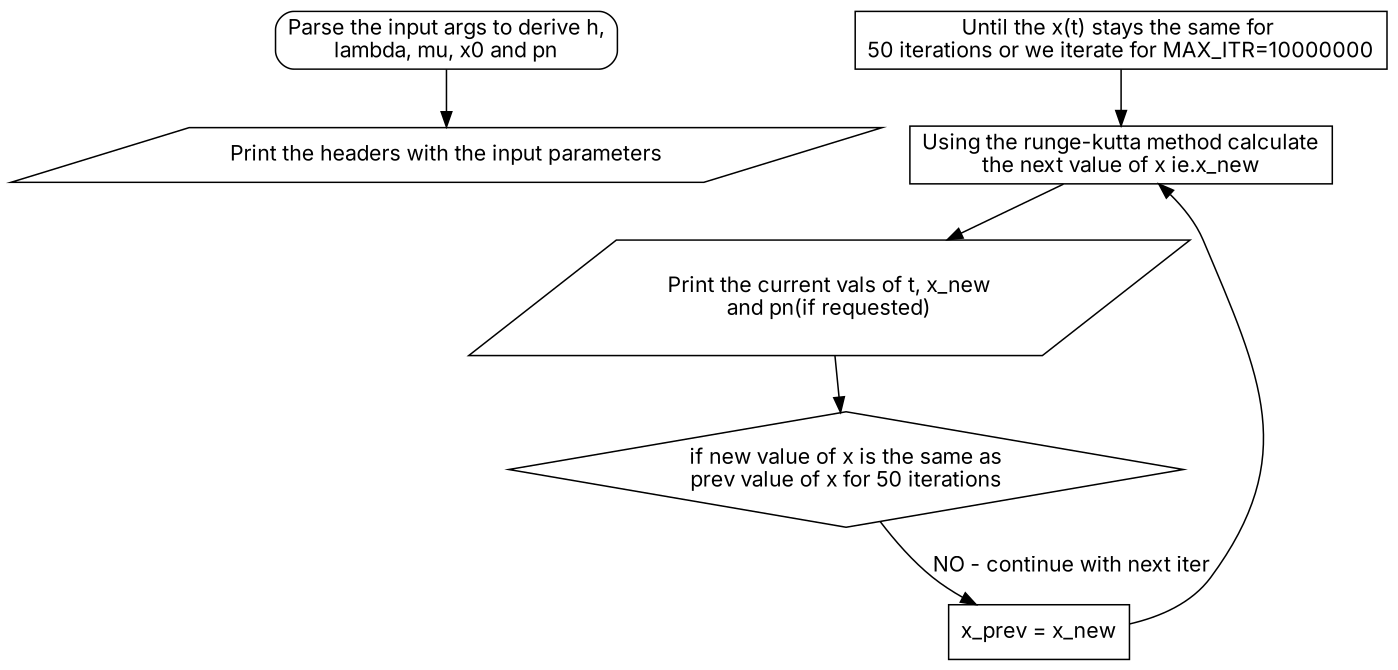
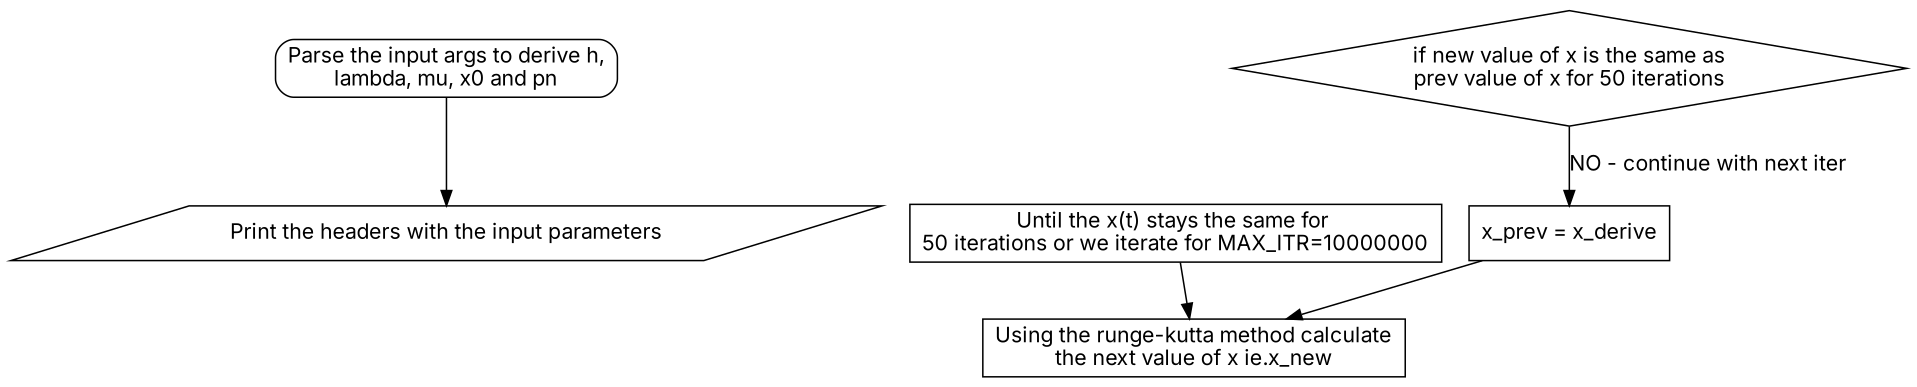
(829, 298) -> none
(1039, 632) -> (1569, 233)
